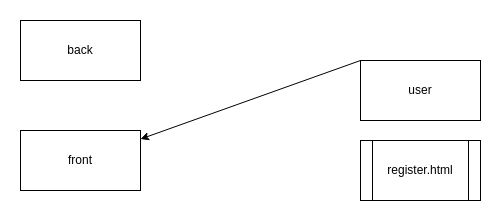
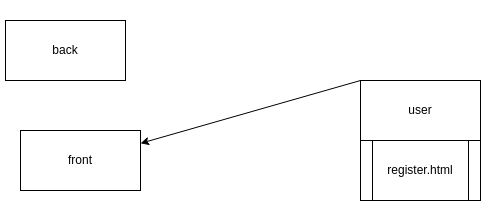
(81, 51) -> (66, 51)
(421, 91) -> (421, 111)
